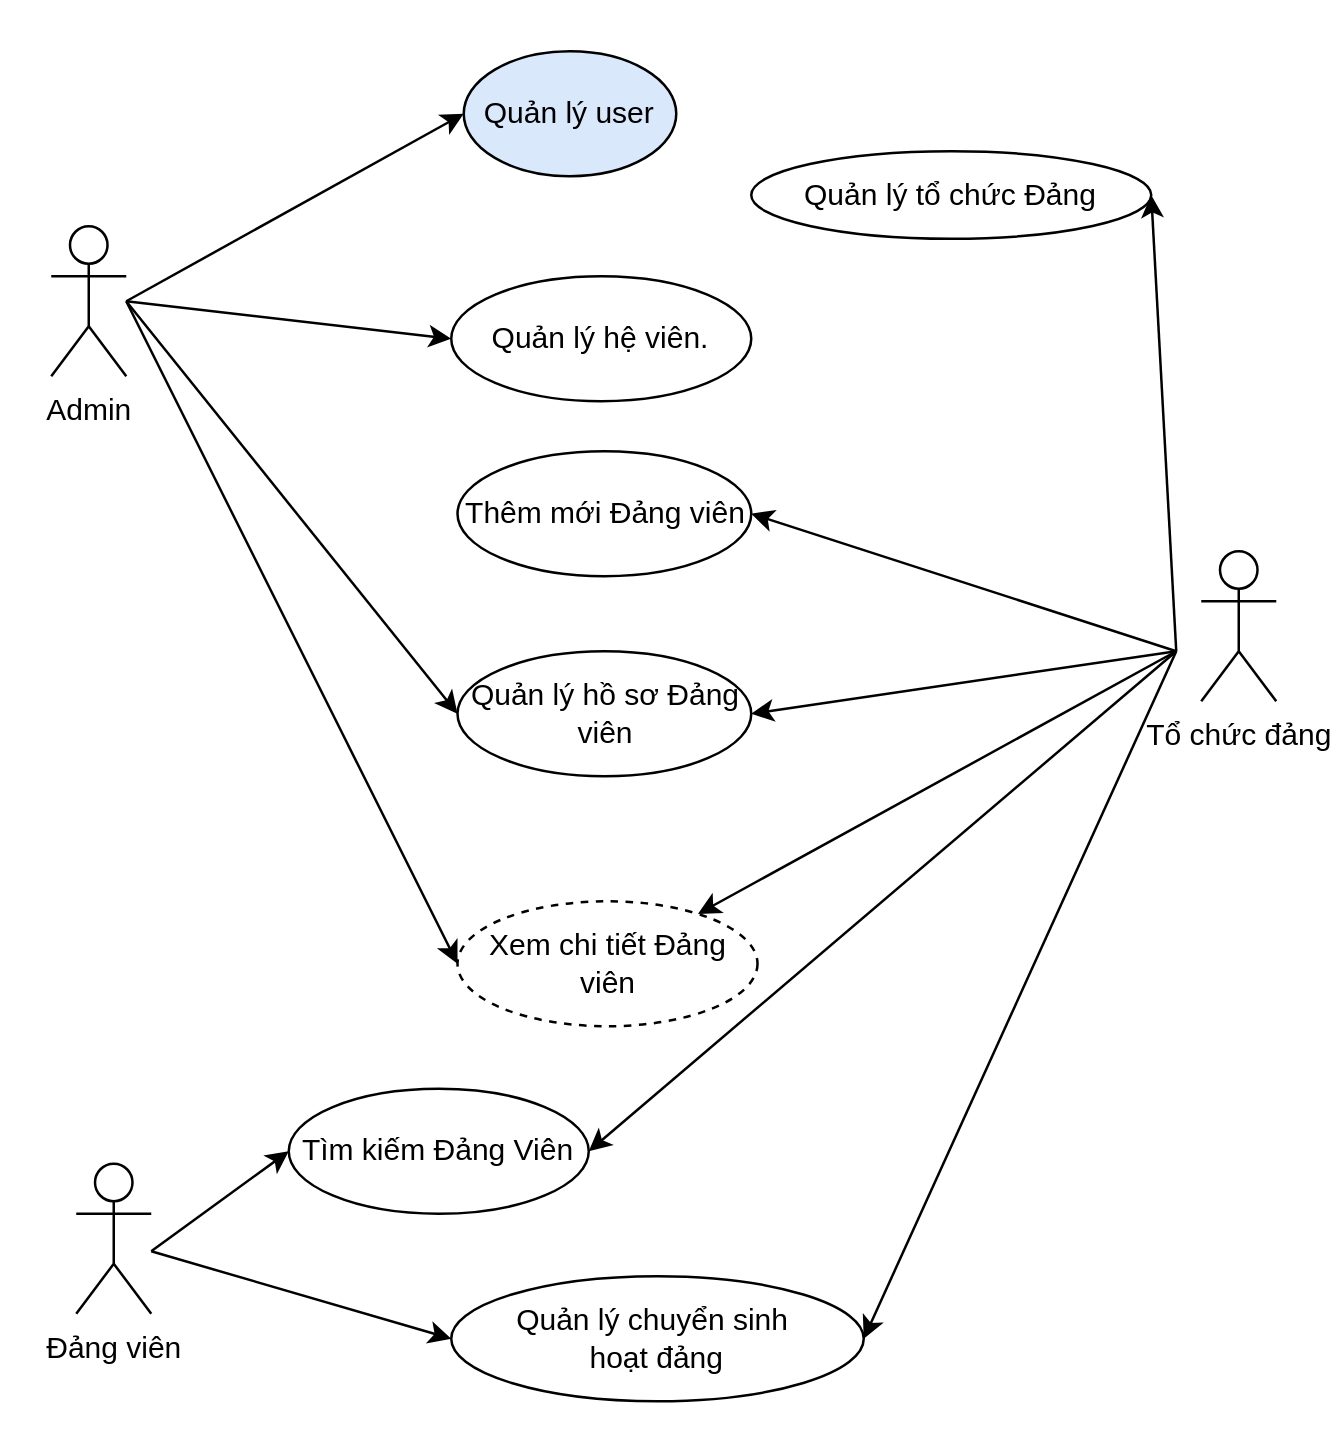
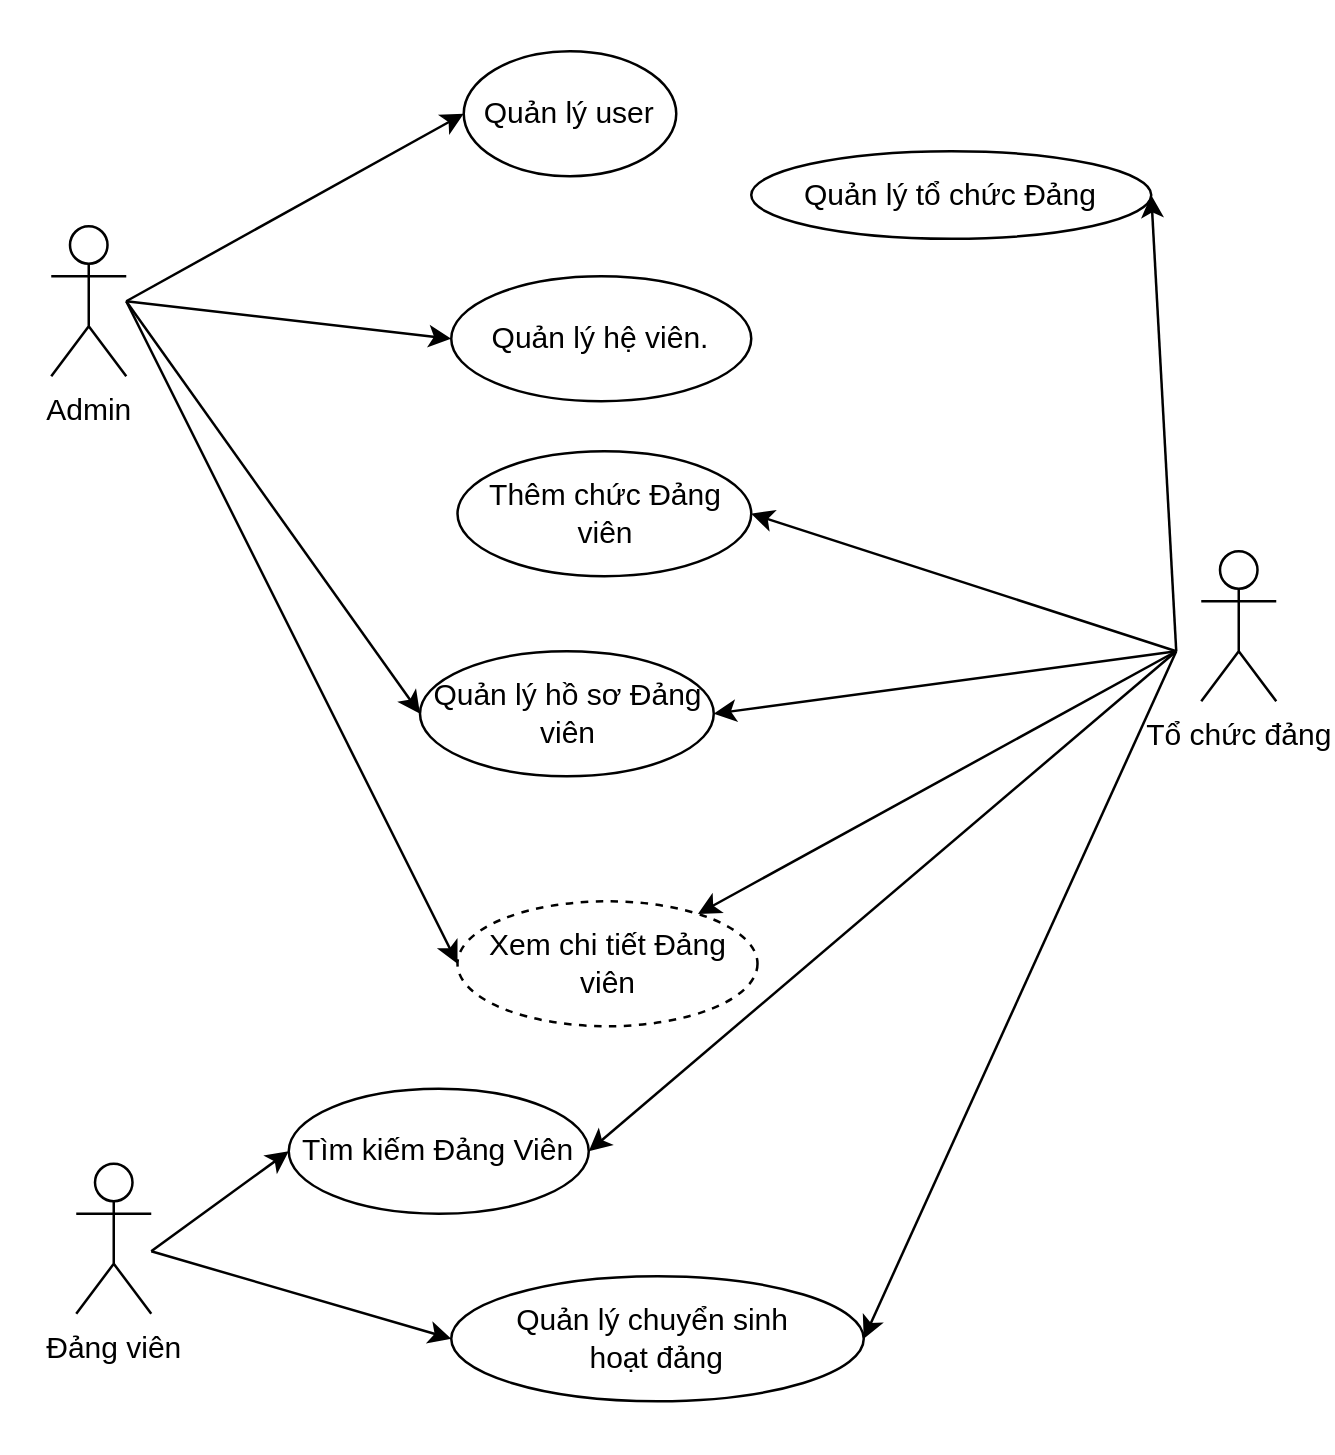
(570, 114) -> (570, 114)
(606, 514) -> (606, 514)
(604, 714) -> (567, 714)
